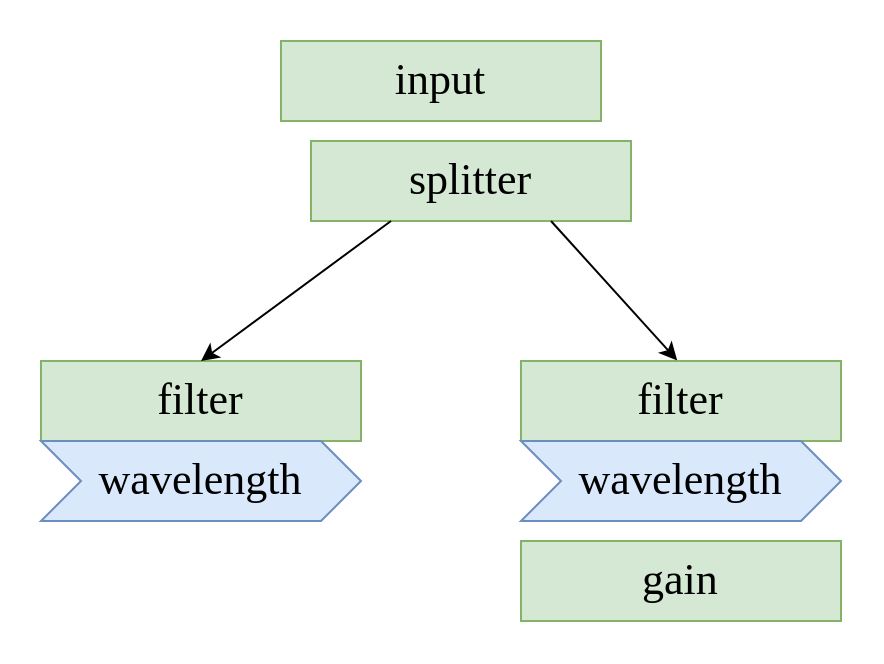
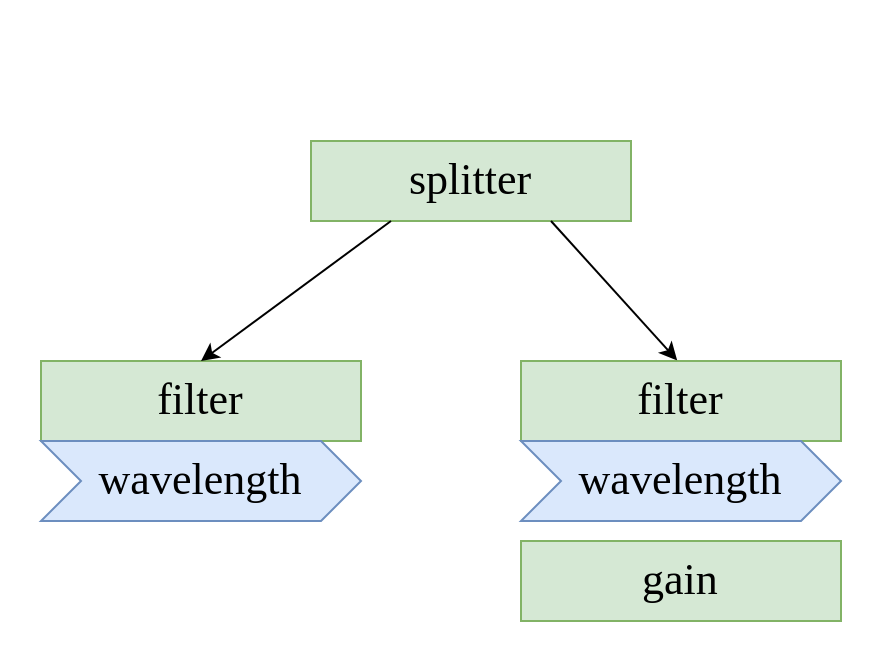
(441, 81) -> none
